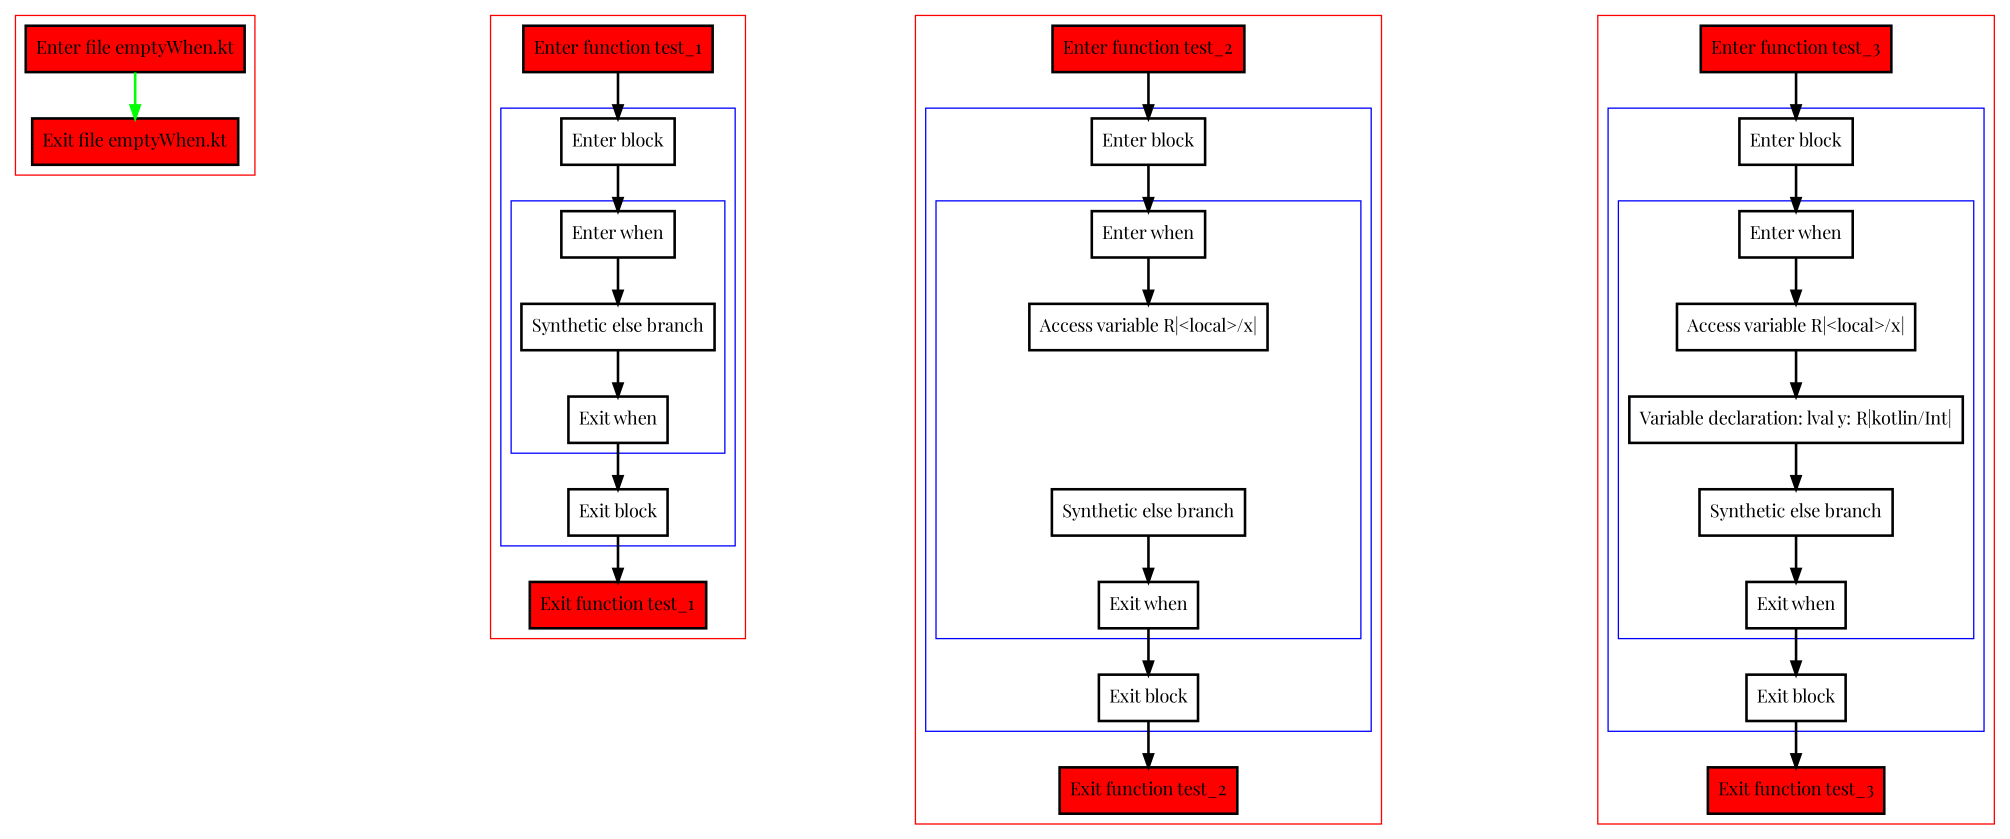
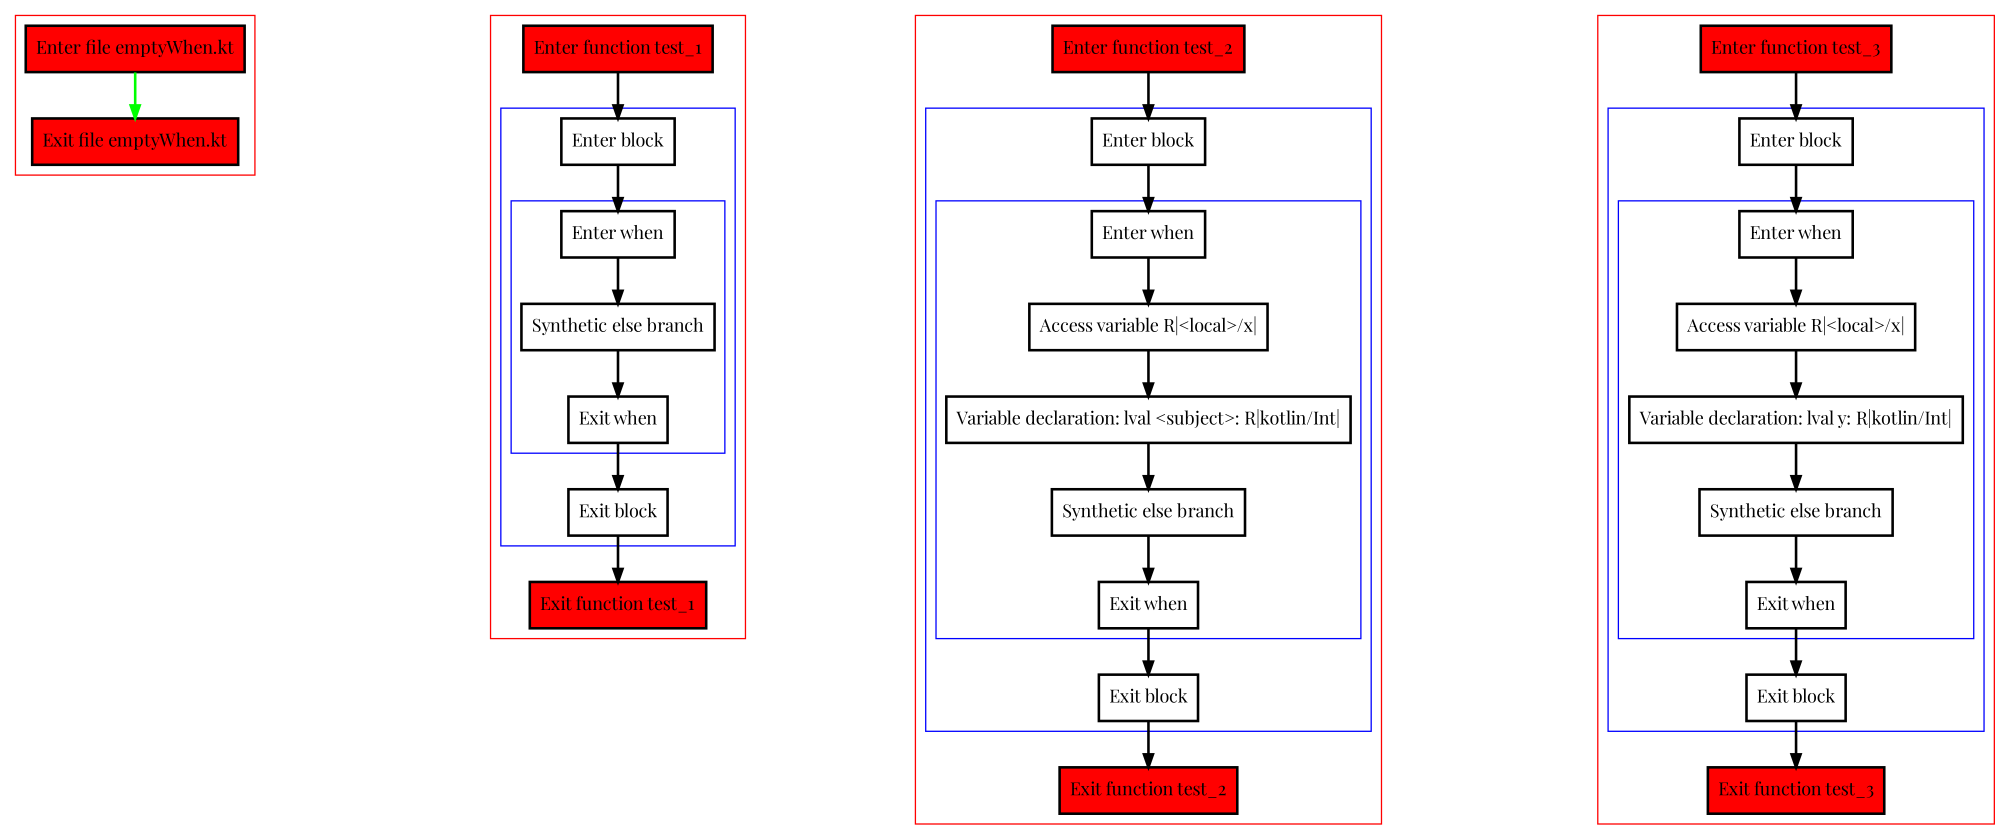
none -> (1148, 420)
